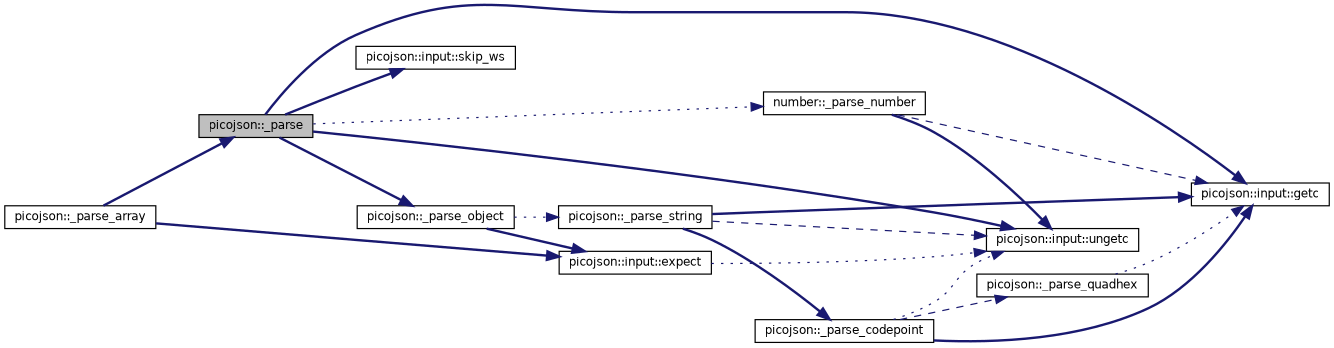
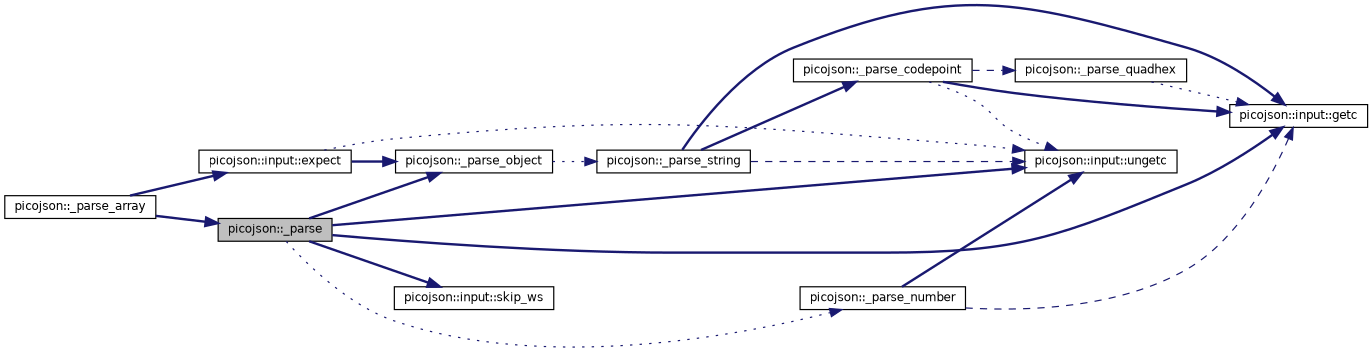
(844, 103) -> (883, 298)
(530, 239) -> (367, 162)
